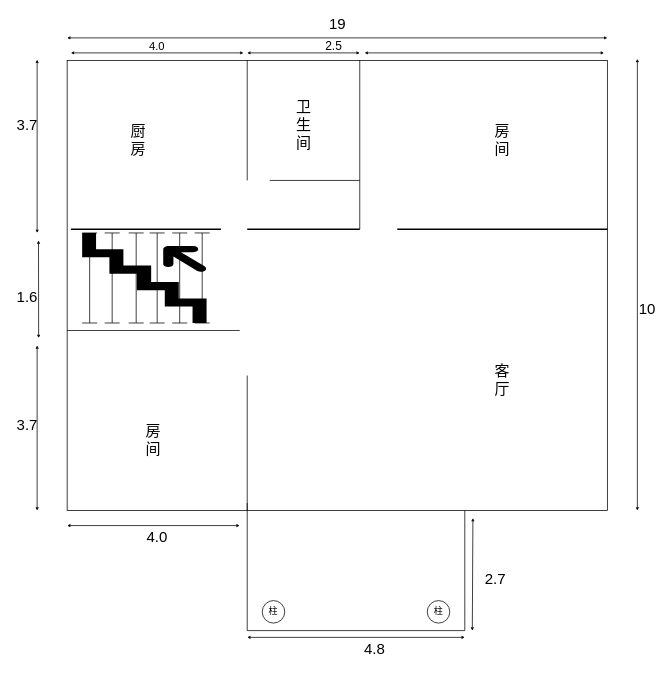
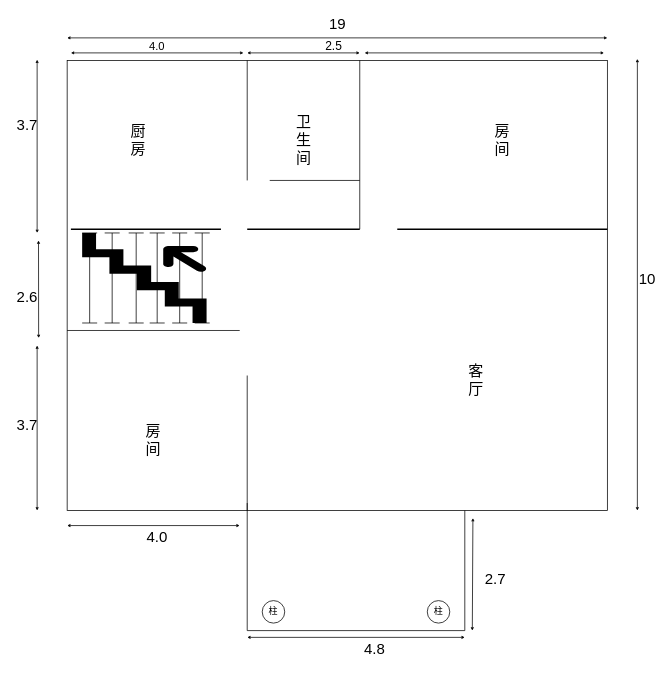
(303, 124) -> (303, 139)
(27, 297) -> (27, 297)
(647, 308) -> (647, 278)
(502, 379) -> (476, 379)
